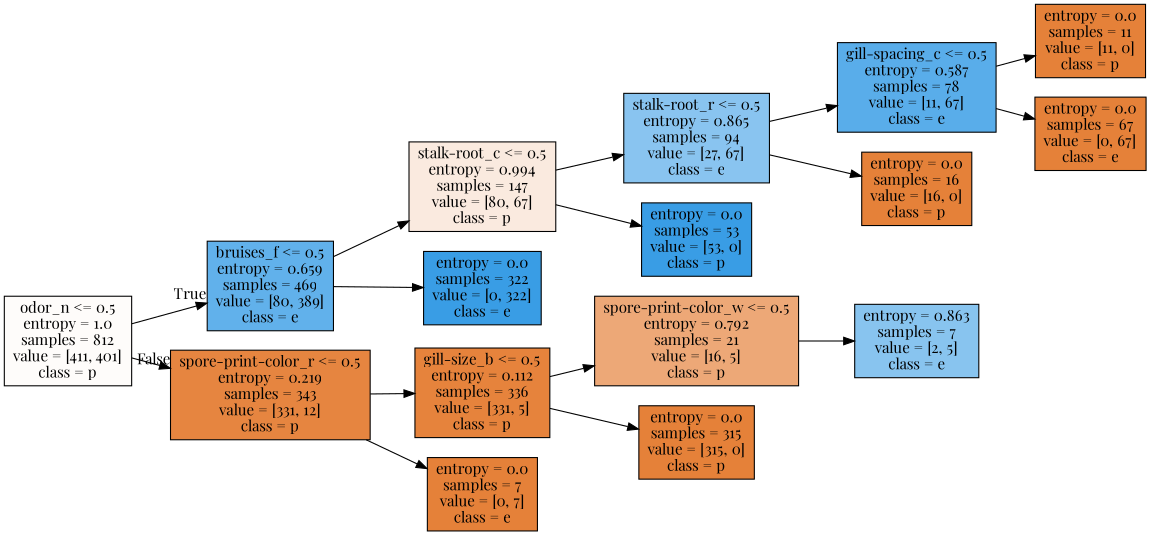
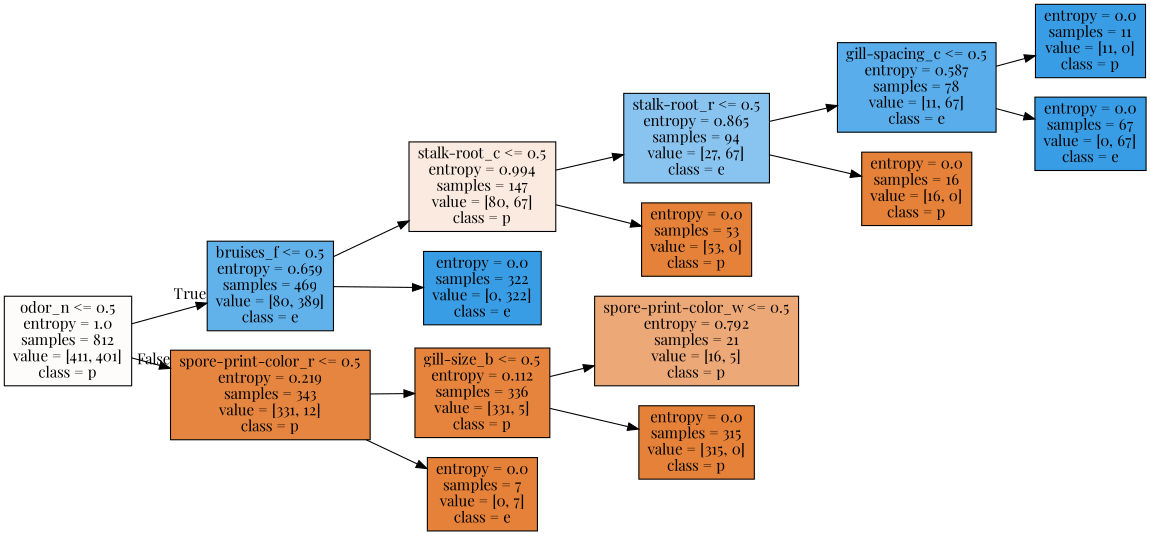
(1090, 41) -> (1090, 41)
(1090, 134) -> (1090, 134)
(697, 240) -> (697, 240)
(917, 341) -> none
